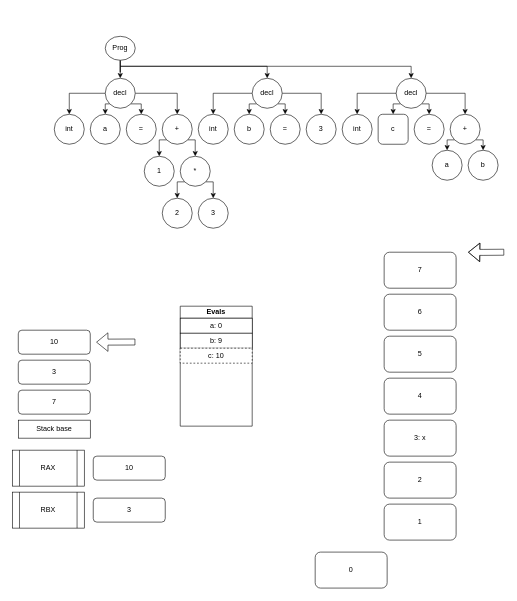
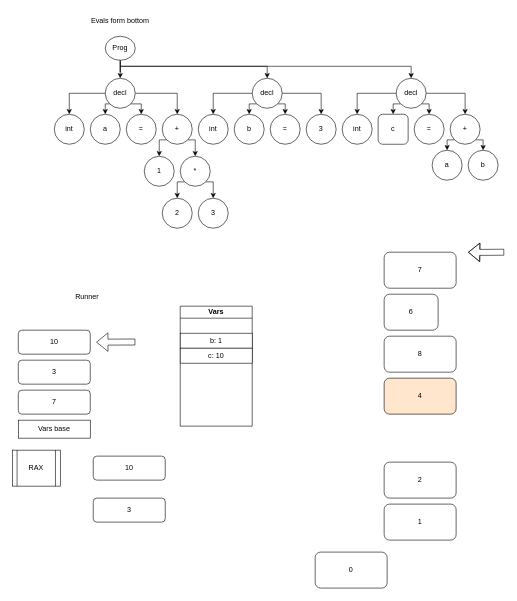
none -> (120, 21)
none -> (87, 297)
(216, 312) -> (216, 312)
(420, 312) -> (411, 312)
(216, 326) -> none
(216, 341) -> (216, 341)
(420, 354) -> (420, 354)
(216, 356) -> (216, 356)
(420, 396) -> (420, 396)
(54, 429) -> (54, 429)
(420, 438) -> none
(48, 468) -> (36, 468)
(48, 510) -> none
